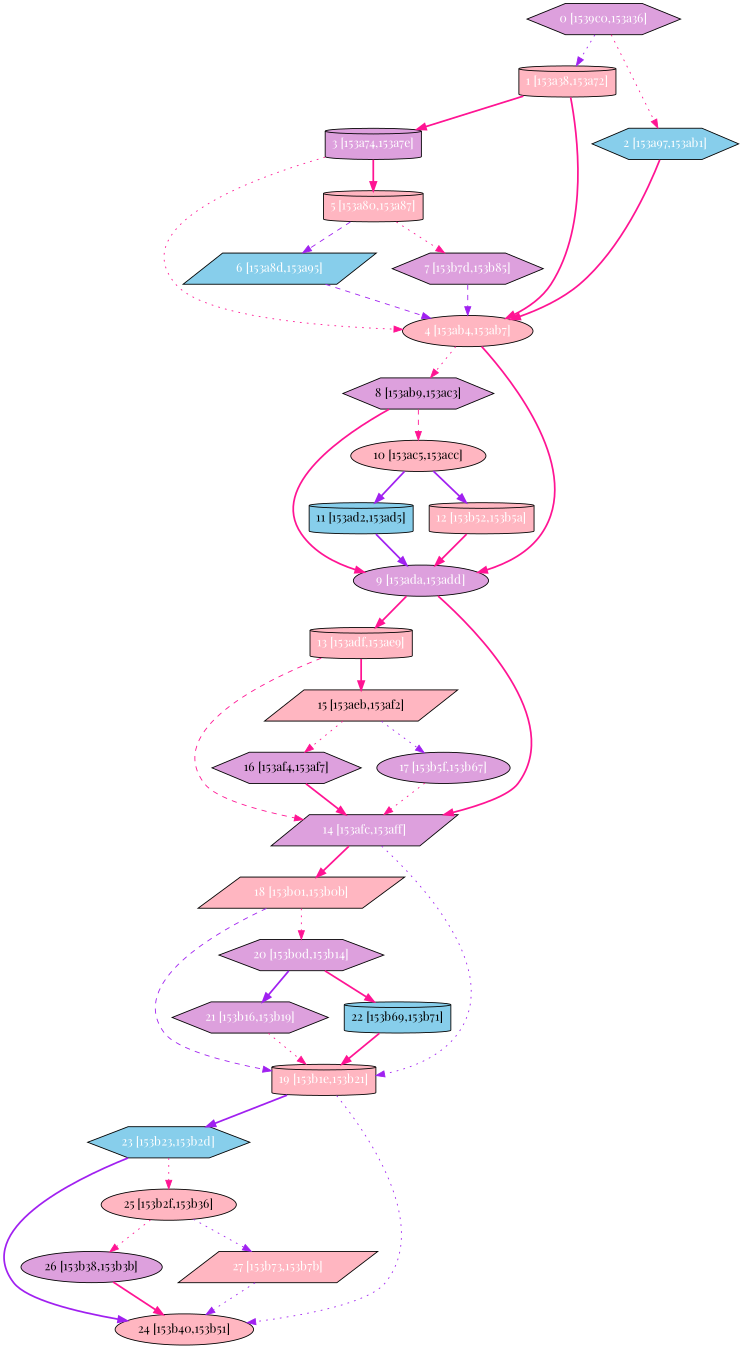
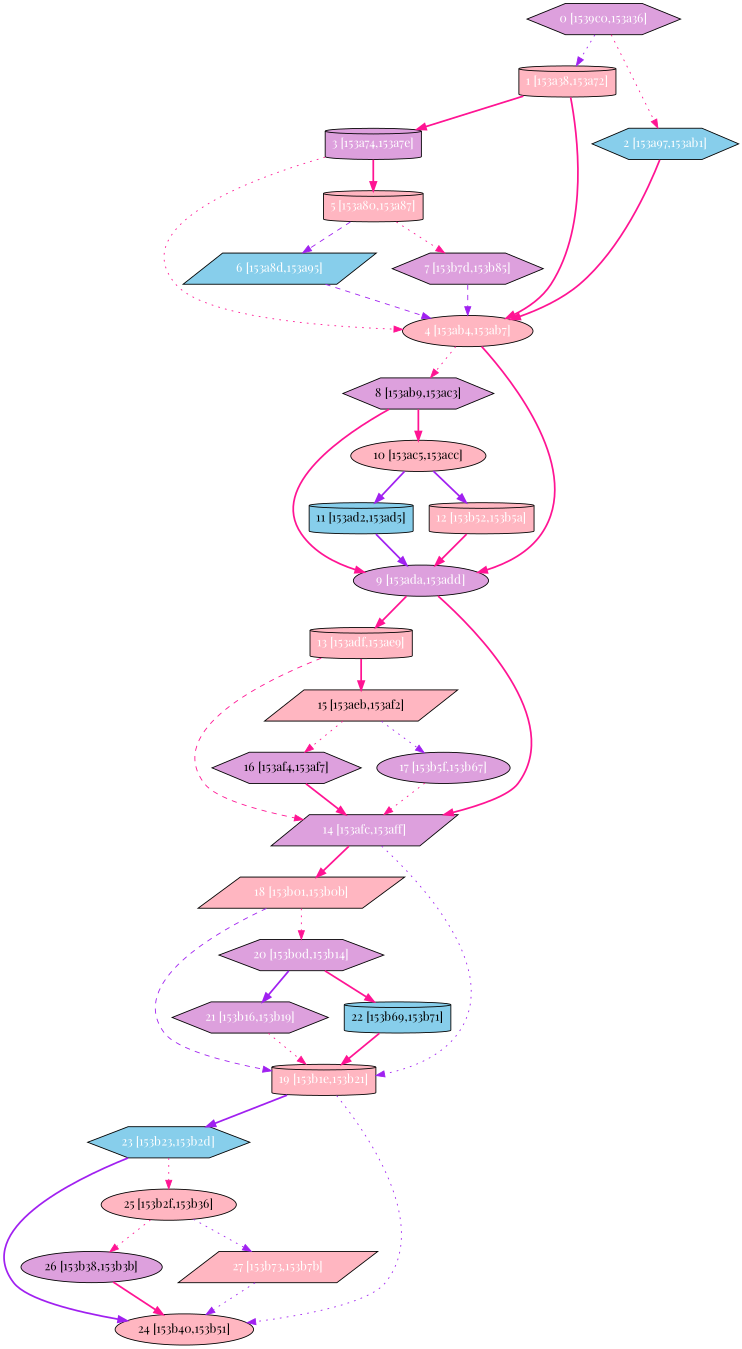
(418, 420) -> (418, 420)
